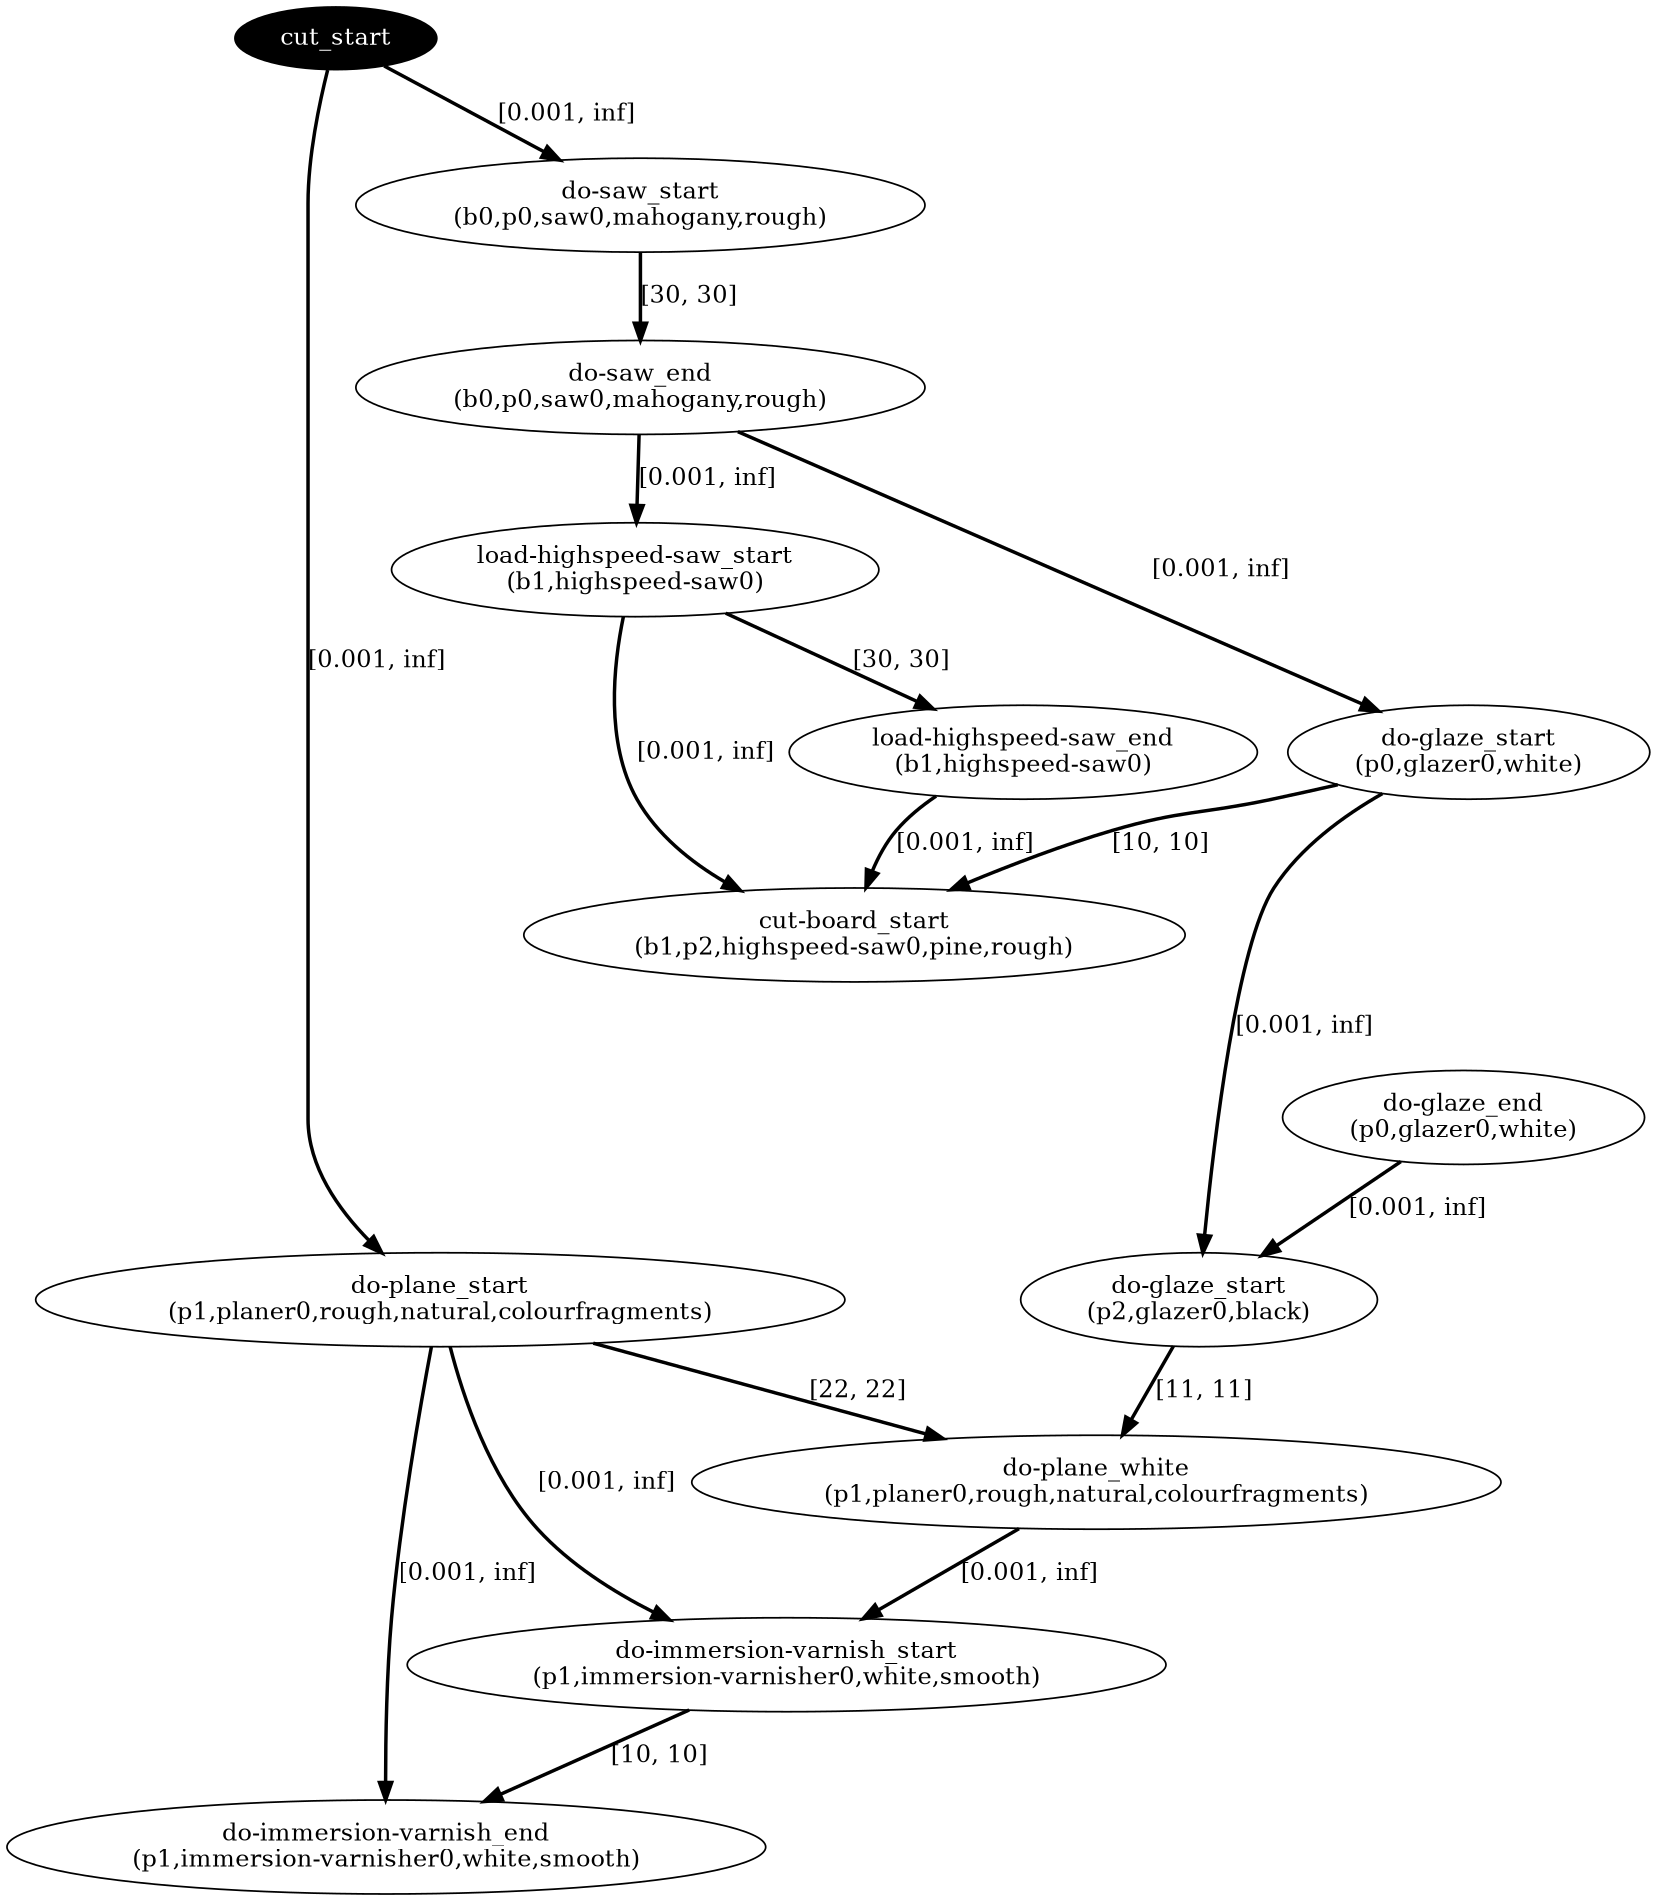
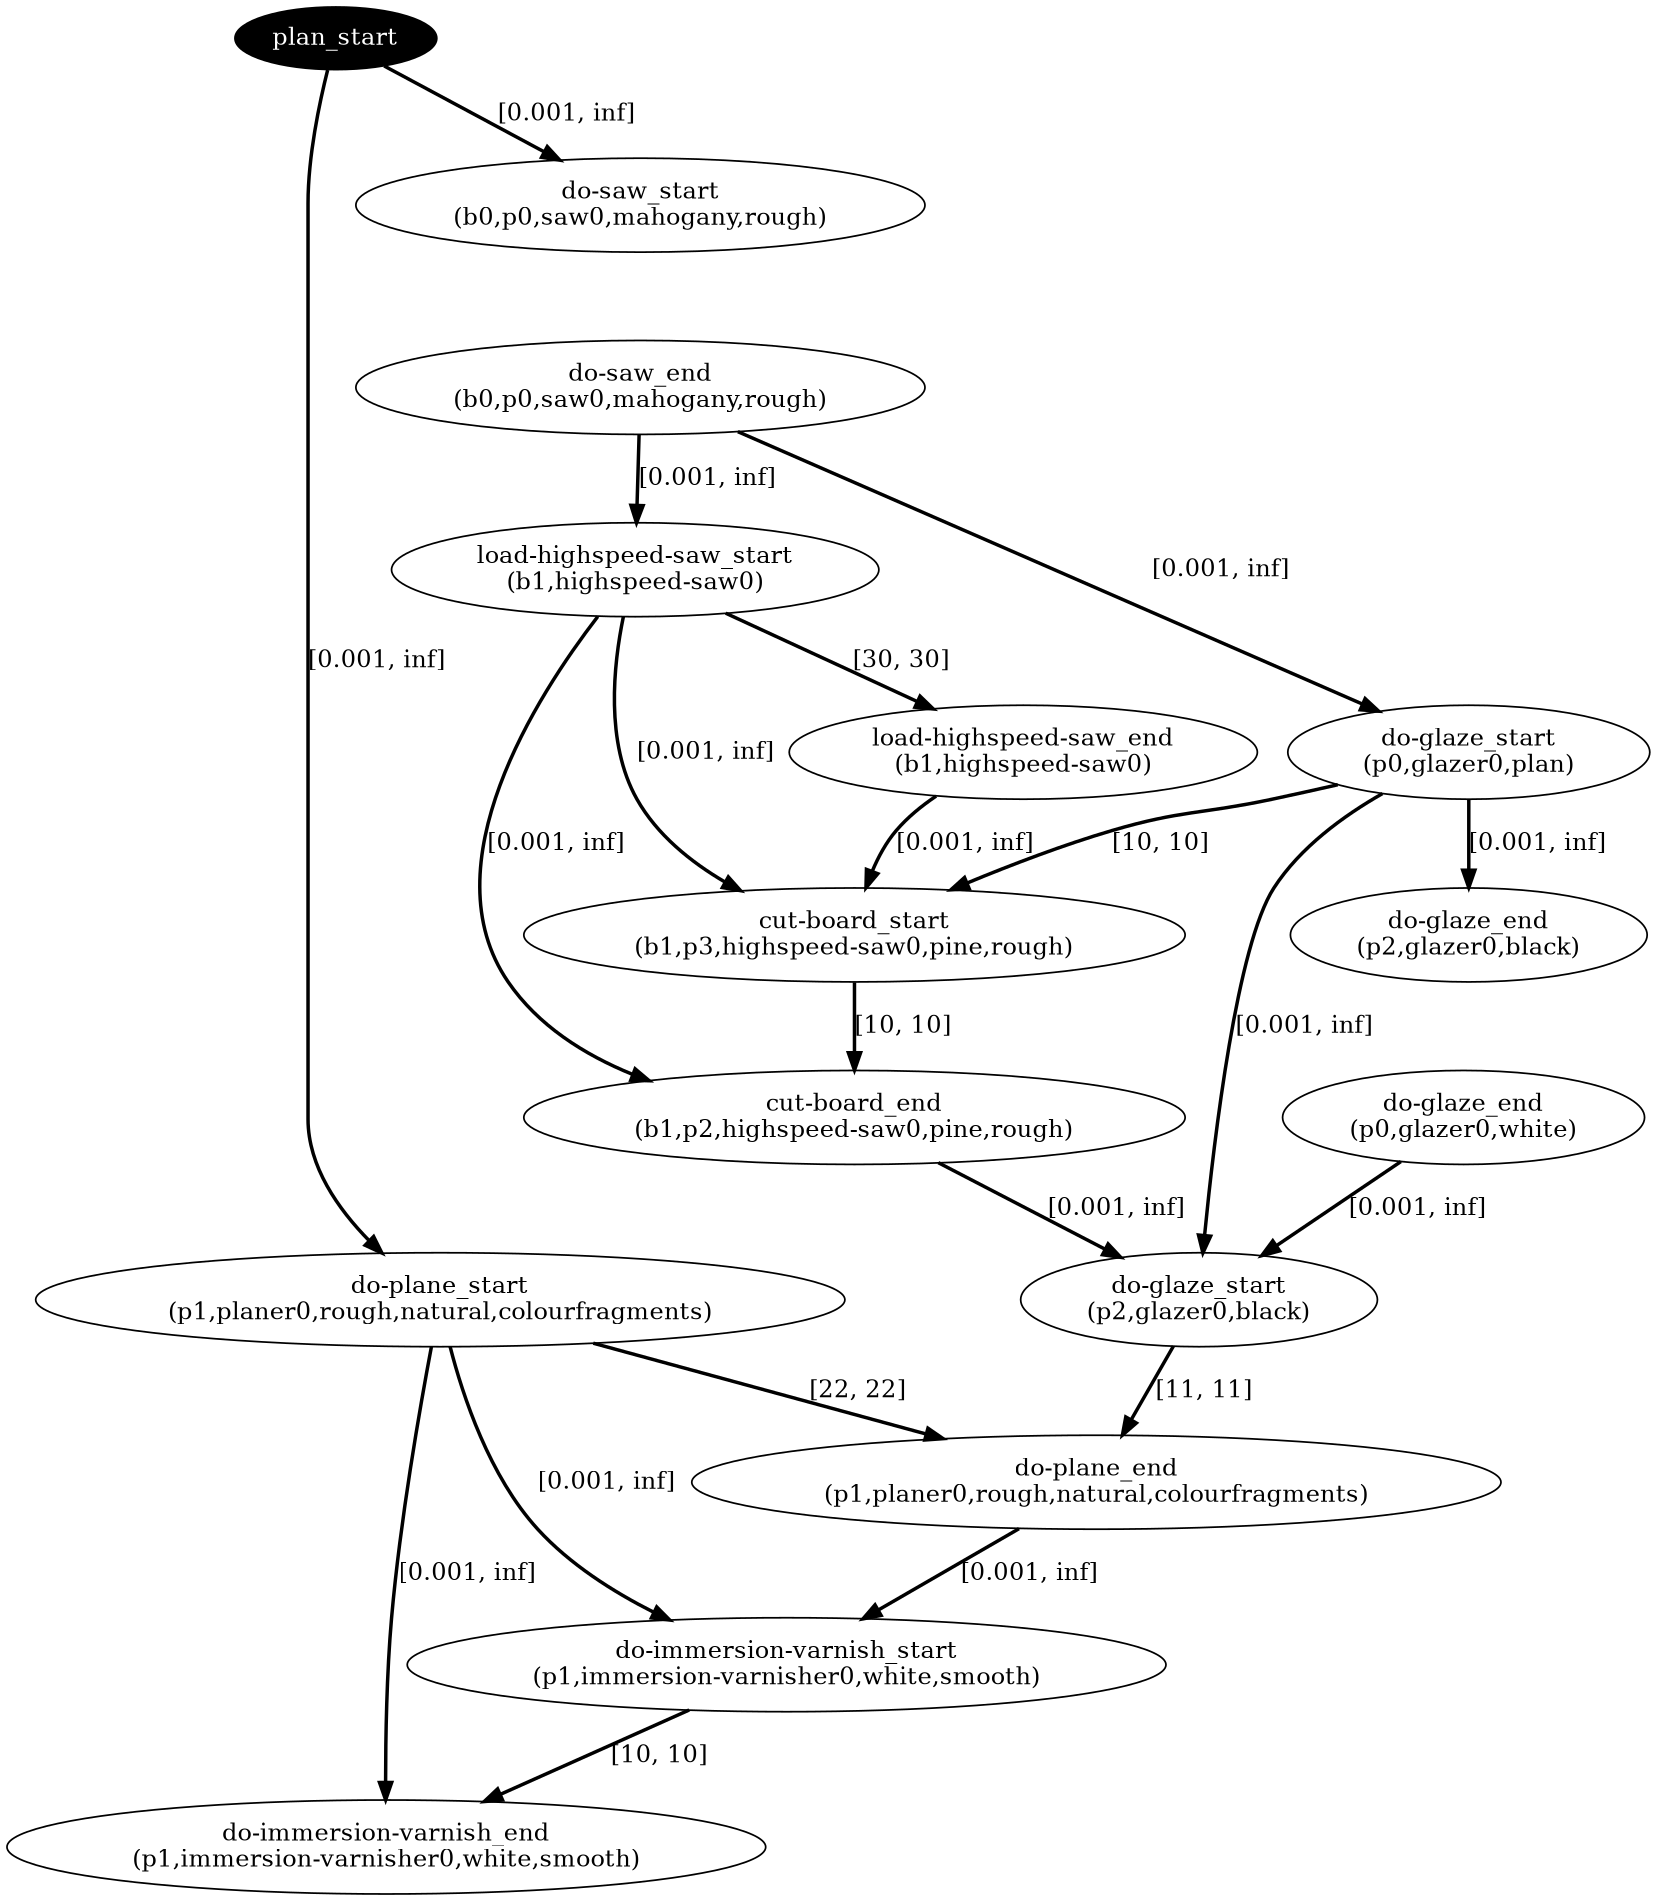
(336, 38) -> (336, 38)
(640, 287) -> none
(1469, 752) -> (1469, 752)
(854, 935) -> (854, 935)
none -> (1469, 935)
none -> (854, 1117)
(1096, 1482) -> (1096, 1482)
